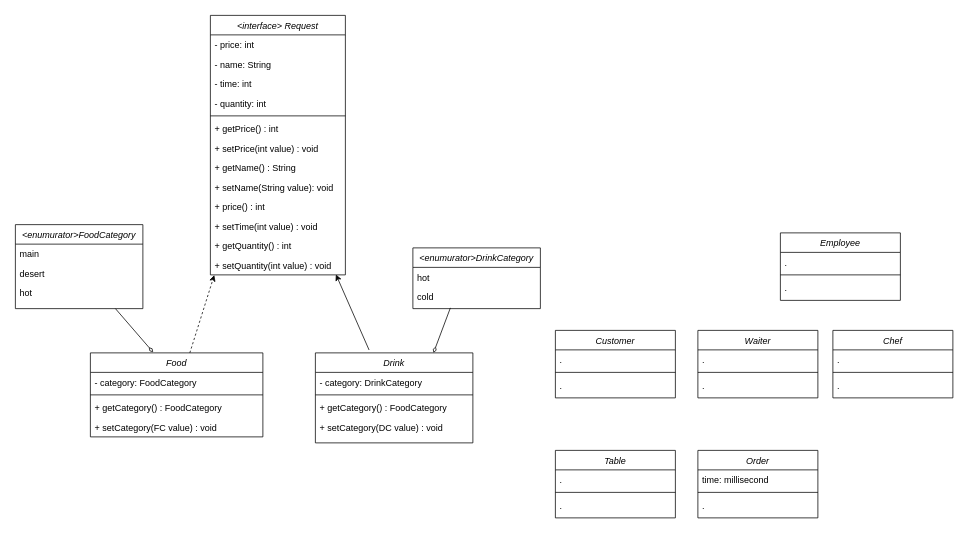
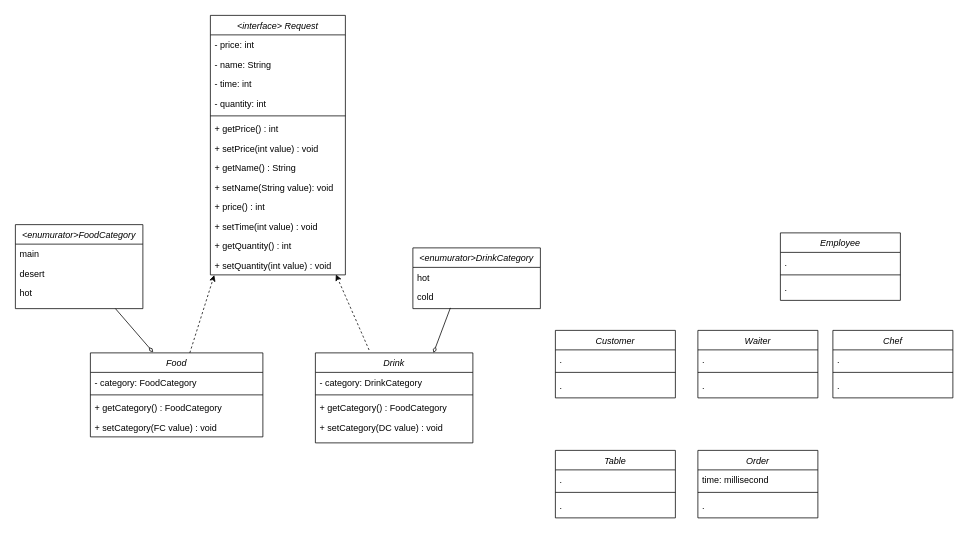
(353, 314) -> (353, 314)
